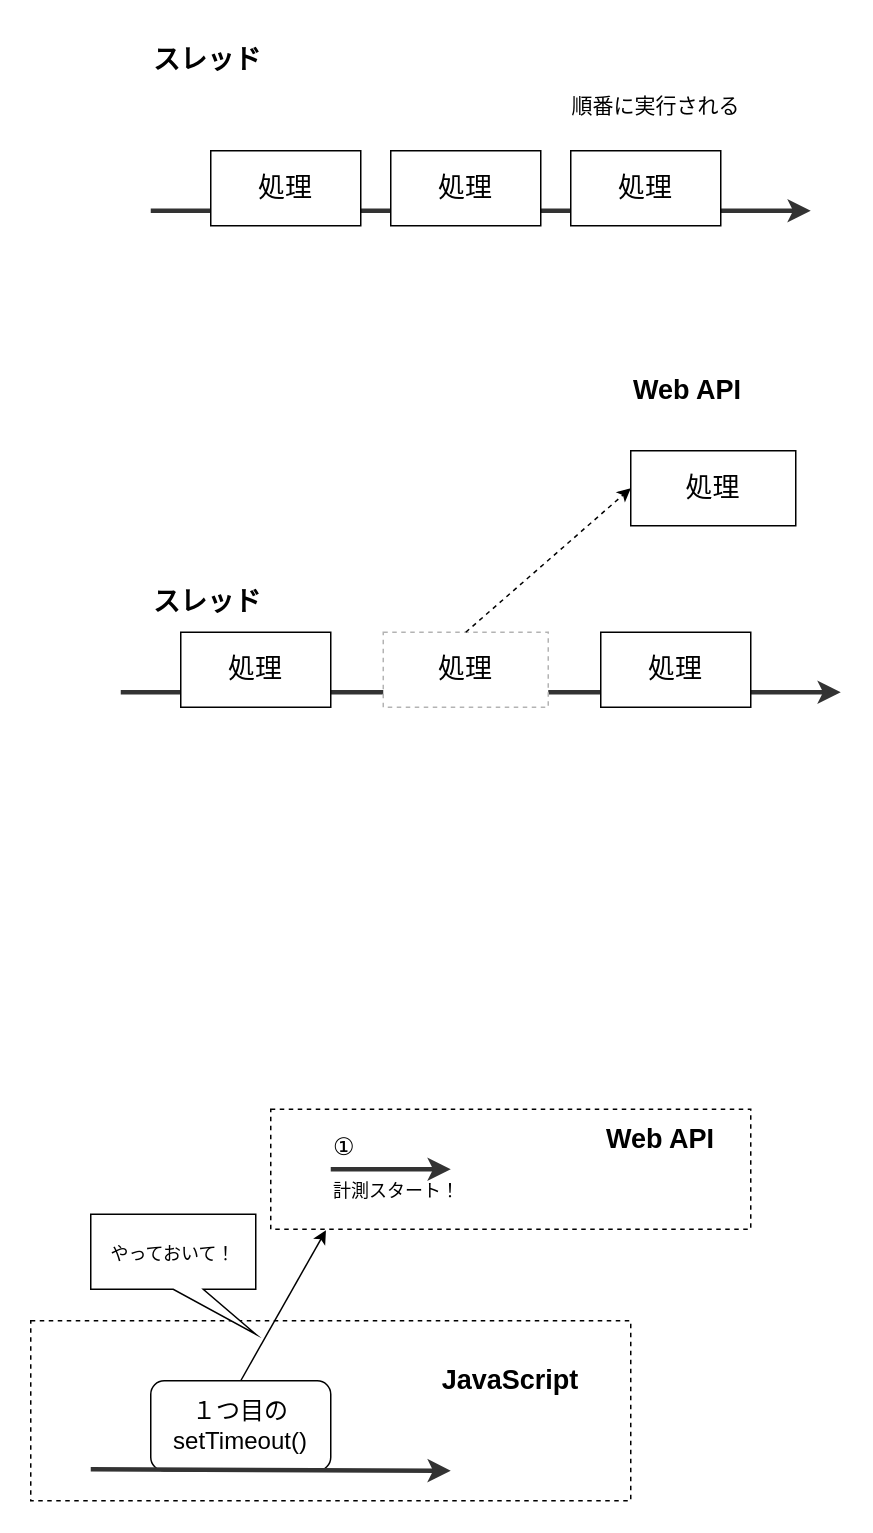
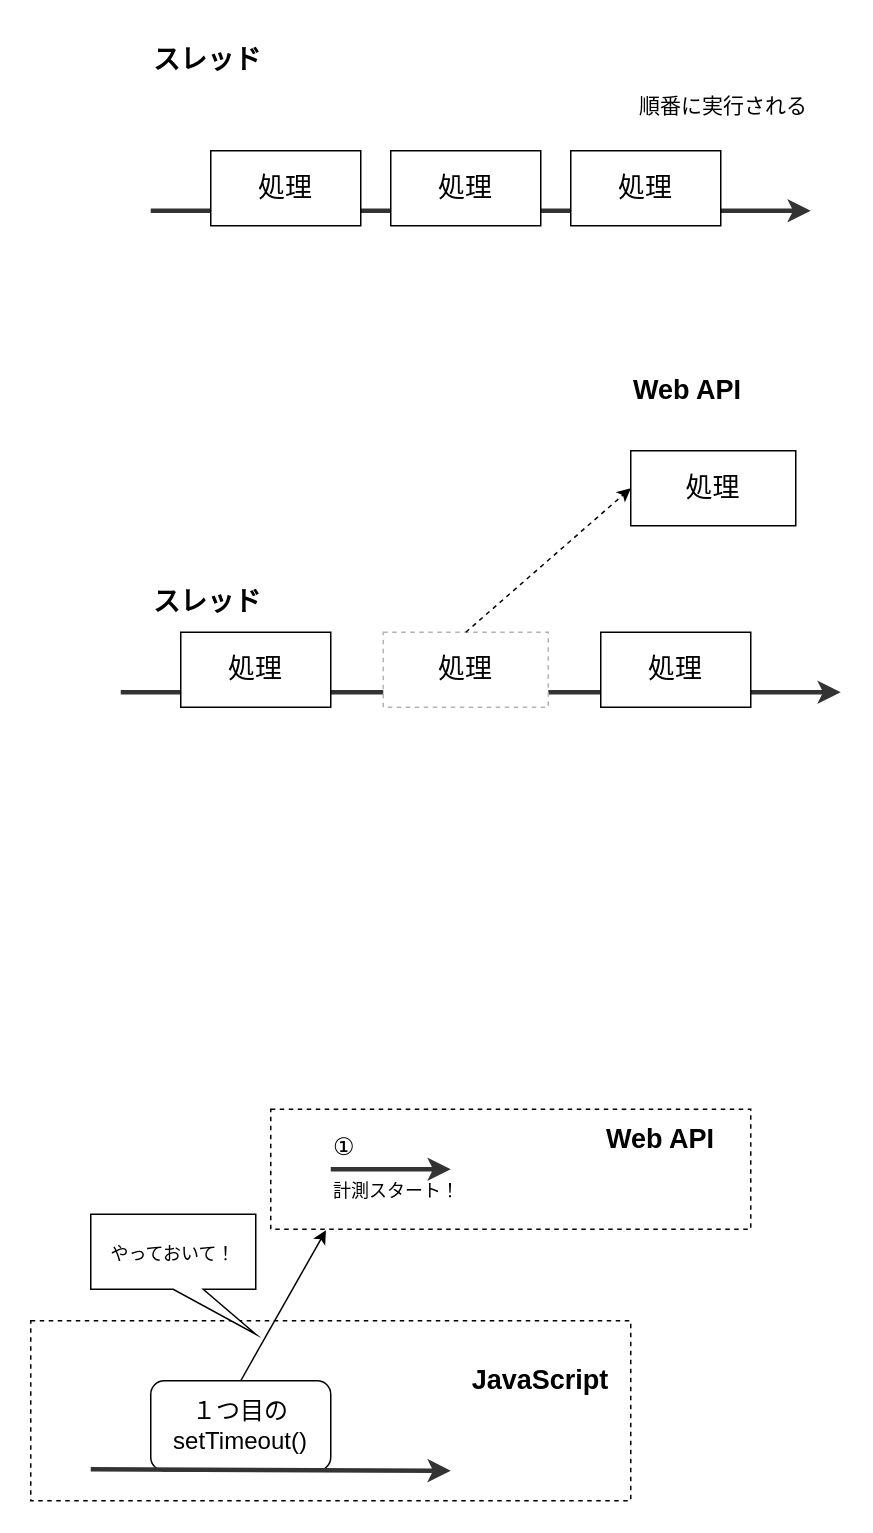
(623, 106) -> (691, 106)
(511, 1381) -> (541, 1381)
